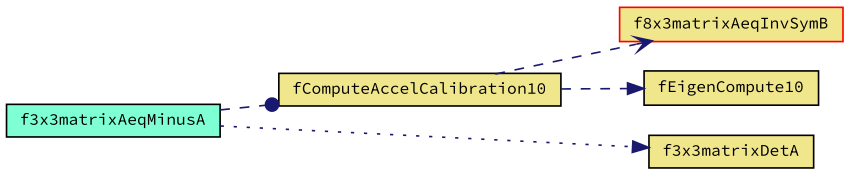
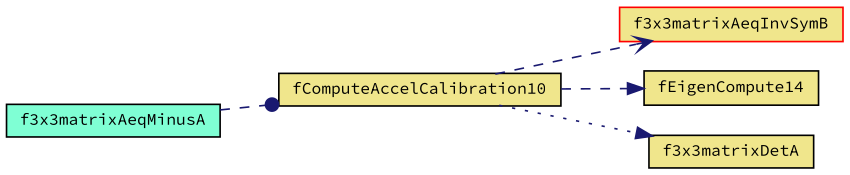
(731, 24) -> (731, 24)
(731, 88) -> (731, 88)
(426, 136) -> (568, 119)
